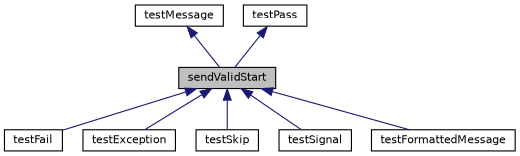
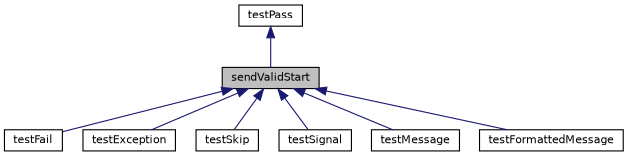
(207, 51) -> (348, 111)
